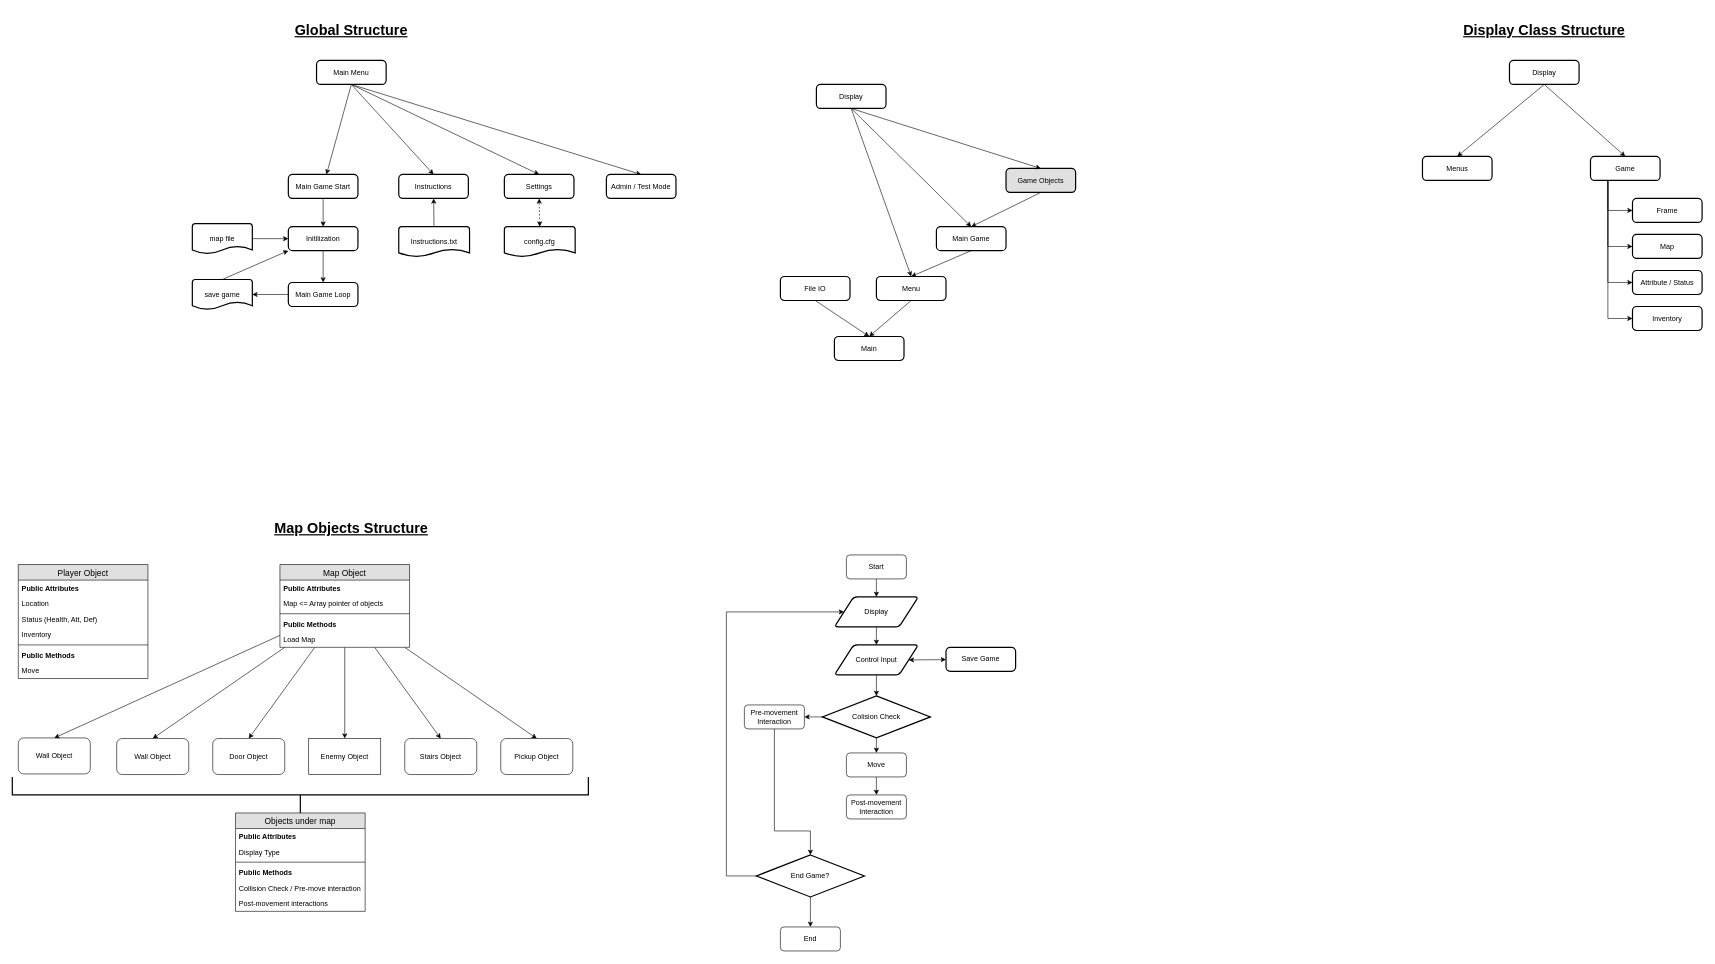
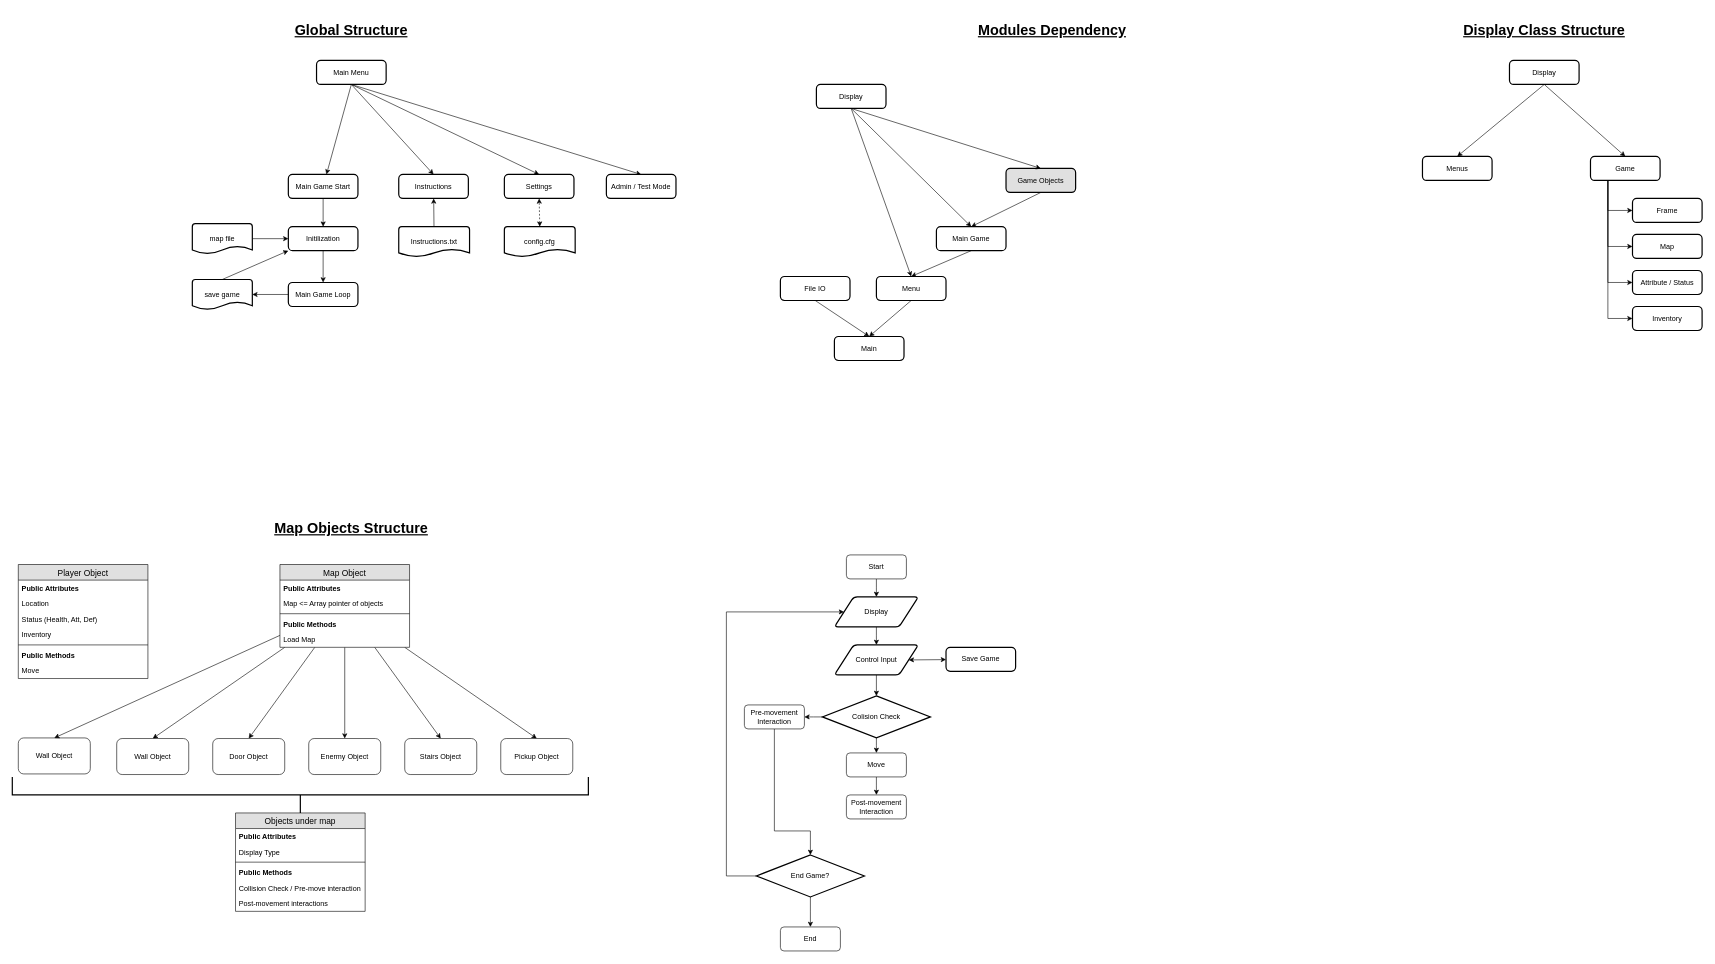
none -> (1052, 30)
(345, 756) -> (345, 756)
